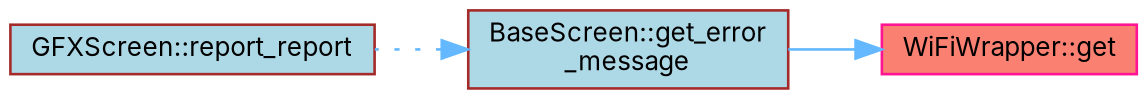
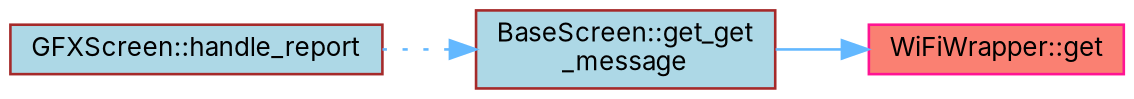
(193, 49) -> (196, 49)
(628, 49) -> (626, 49)
